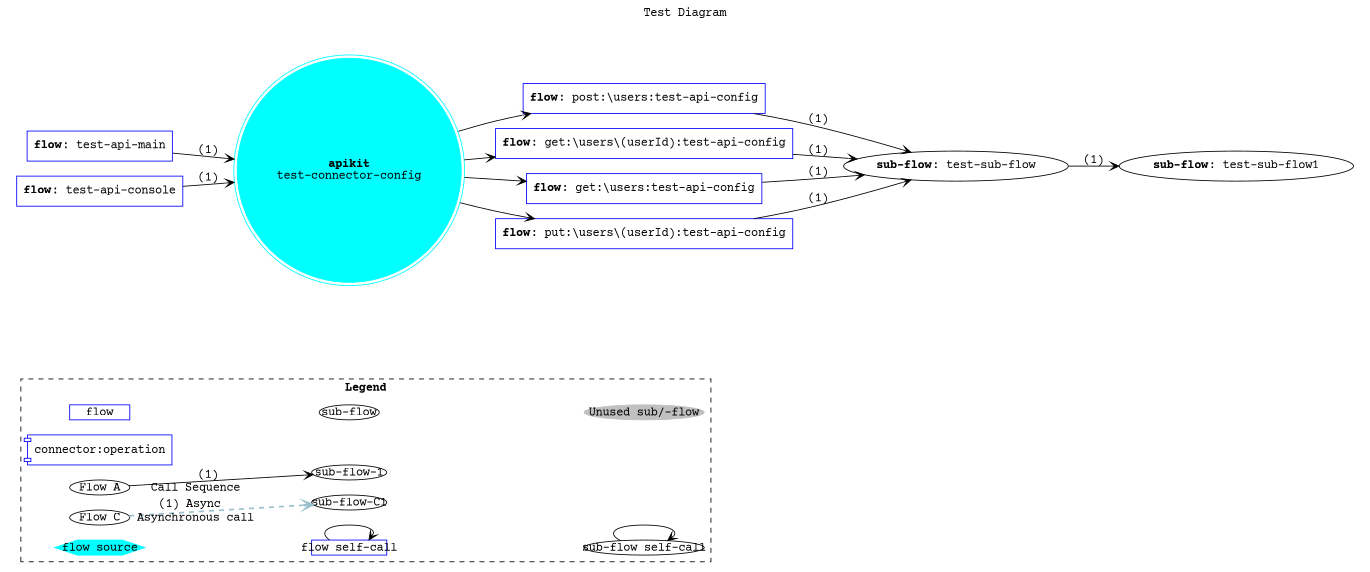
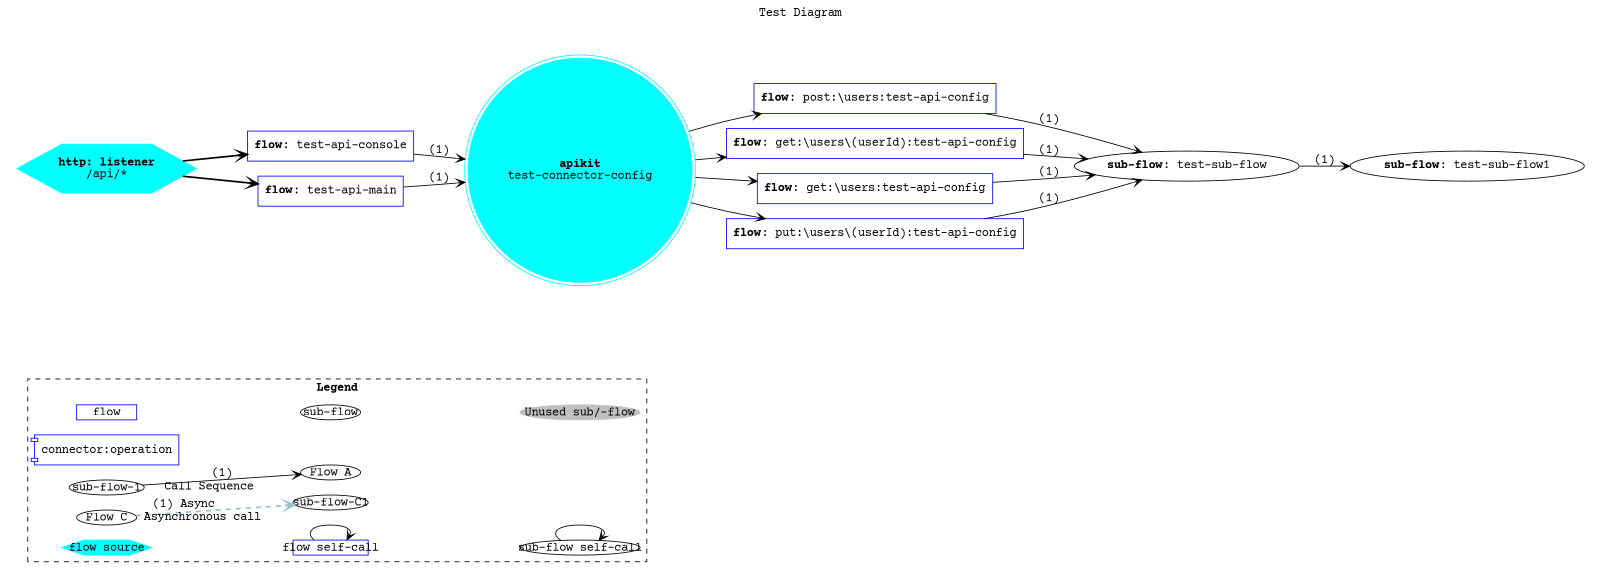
none -> (107, 169)
(217, 480) -> (218, 480)
